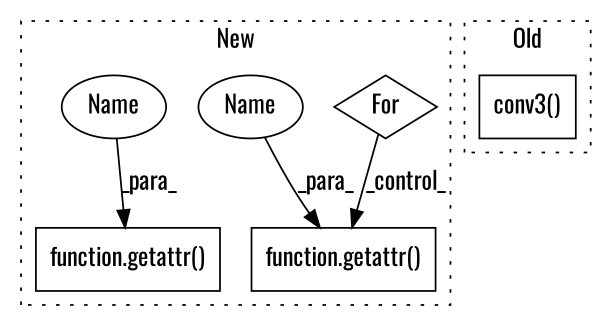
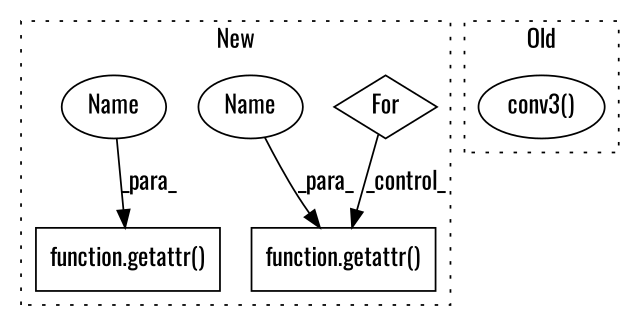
(528, 107) -> (542, 107)
